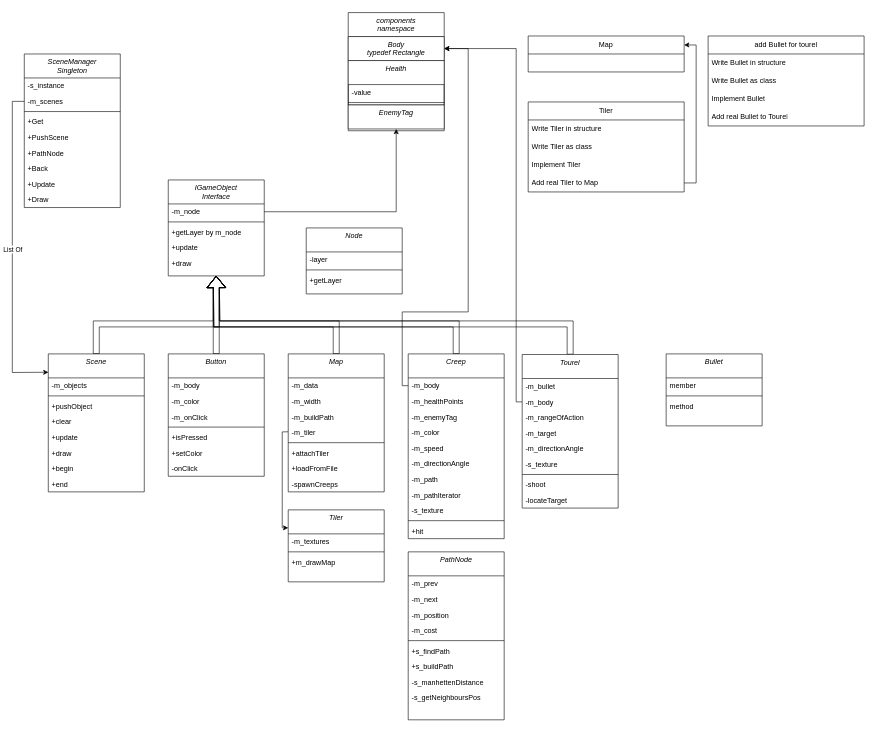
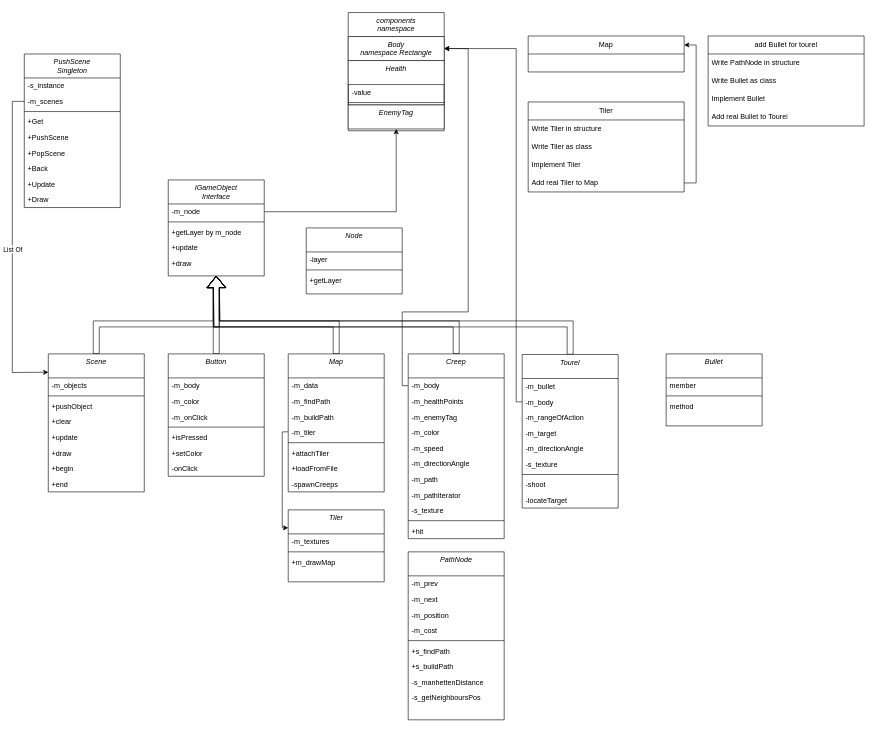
(396, 44) -> (396, 44)
(72, 62) -> (72, 62)
(757, 63) -> (763, 63)
(46, 153) -> (46, 153)
(307, 401) -> (313, 401)
